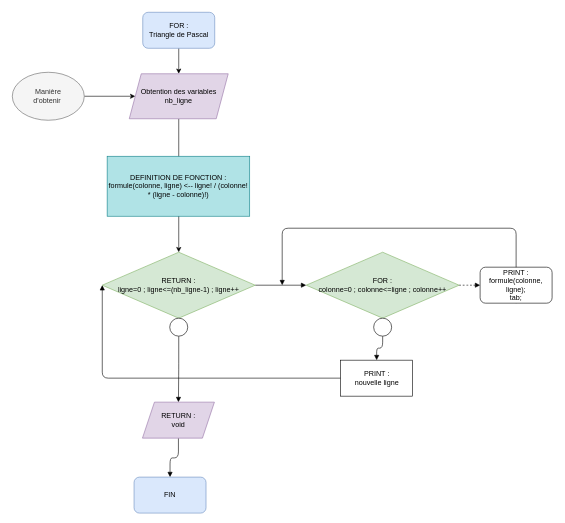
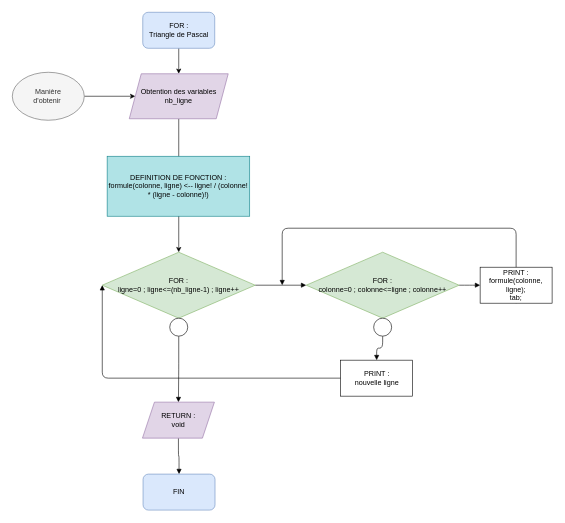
(179, 285) -> (179, 285)
(468, 285) -> (468, 285)
(516, 285) -> (516, 285)
(170, 495) -> (179, 492)
